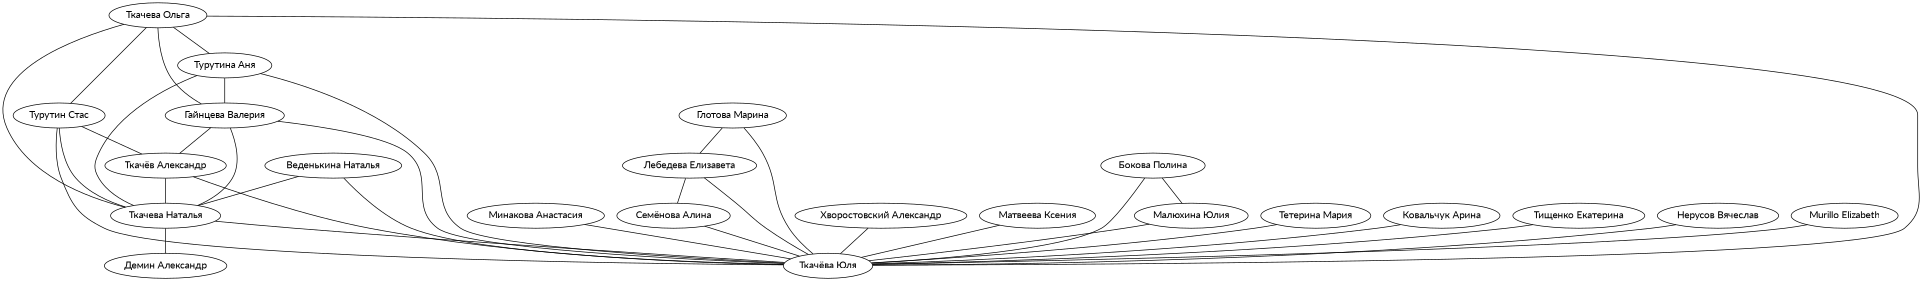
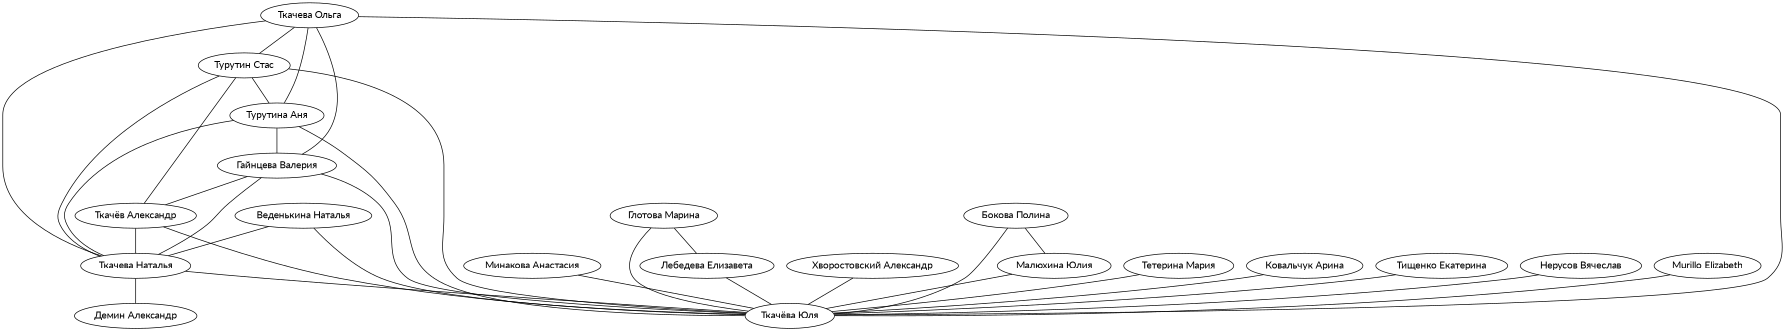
none -> (261, 91)
(674, 216) -> none
(1037, 216) -> none
